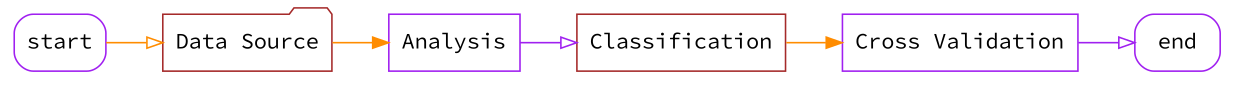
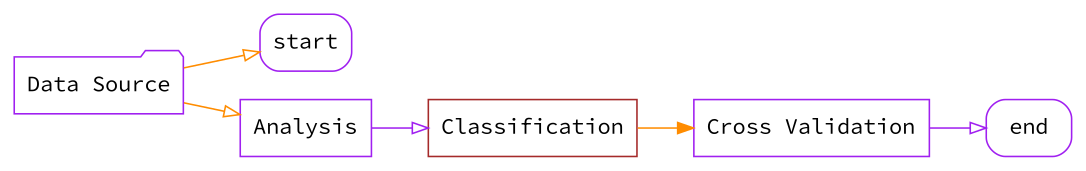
(126, 43) -> (214, 62)
(247, 43) -> (99, 85)
(352, 43) -> (204, 107)
